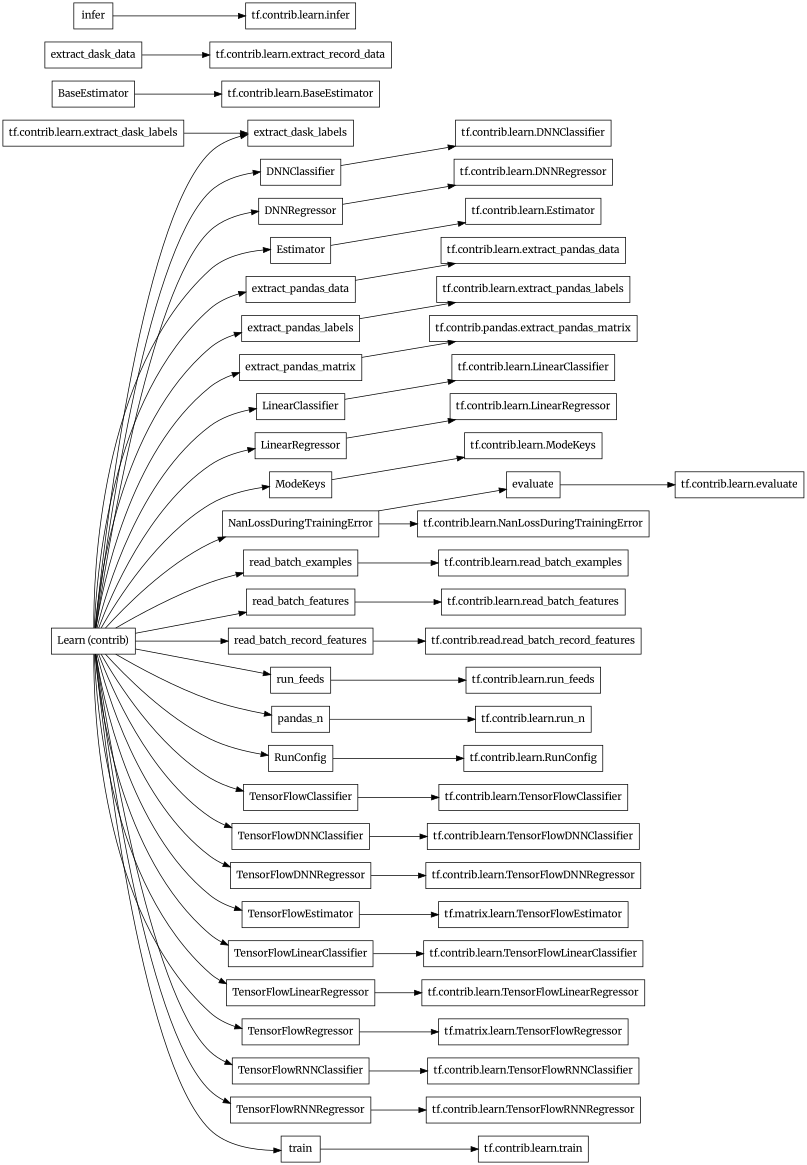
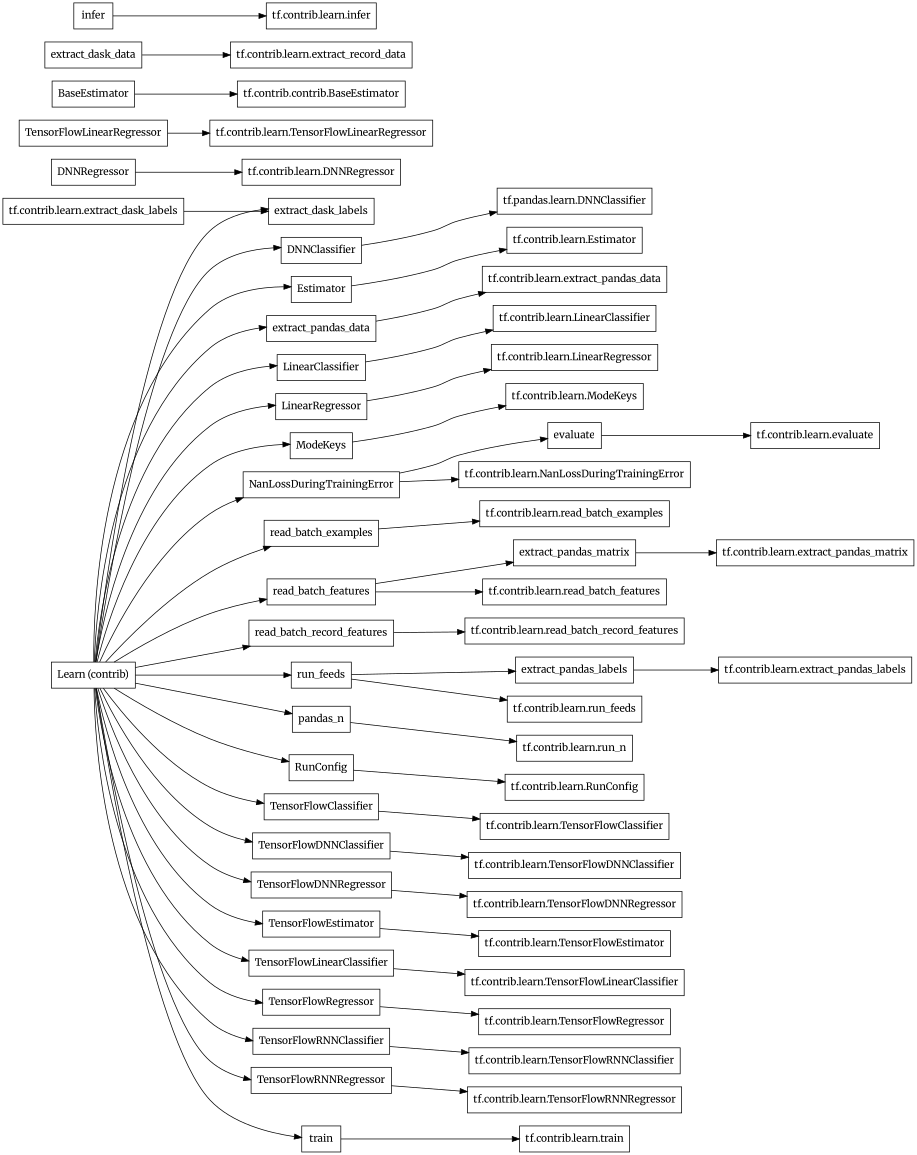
(301, 94) -> (321, 94)
(533, 133) -> (575, 201)
(533, 329) -> (815, 553)
(143, 390) -> none
(133, 464) -> (430, 673)
(138, 486) -> (441, 573)
(533, 641) -> (575, 631)
(148, 889) -> none
(533, 915) -> (575, 944)
(533, 1032) -> (575, 1022)
